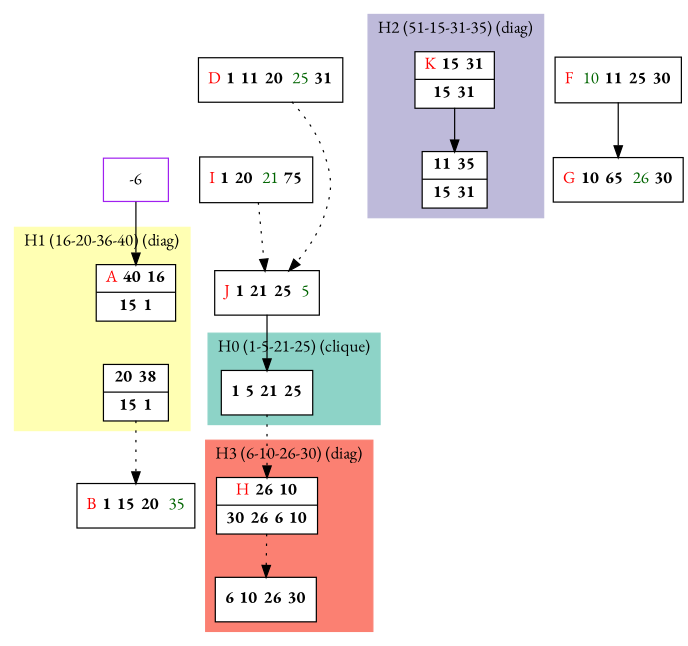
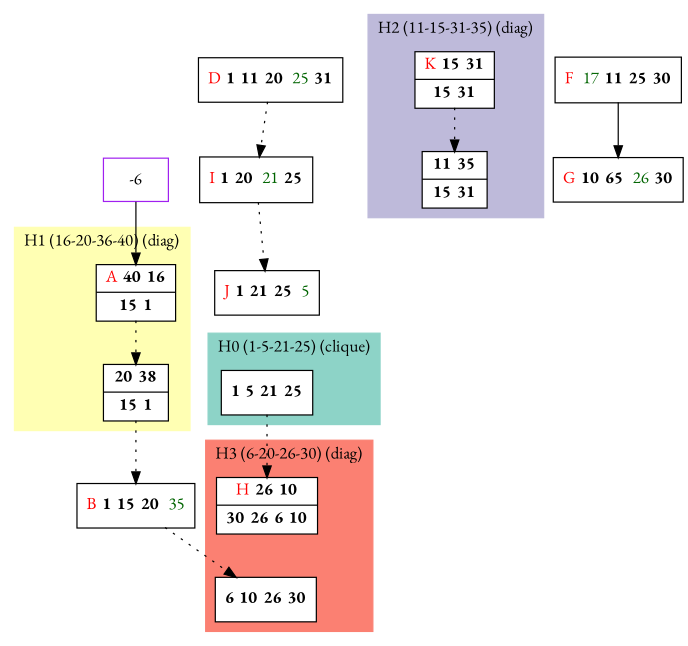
(456, 28) -> (456, 28)
(591, 78) -> (591, 78)
(455, 124) -> (455, 124)
(293, 178) -> (293, 178)
(330, 181) -> (264, 124)
none -> (136, 337)
(267, 341) -> none
(289, 454) -> (289, 454)
(266, 550) -> (196, 549)
